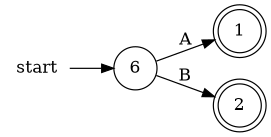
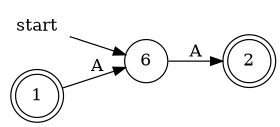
(180, 53) -> (88, 80)
(185, 76) -> (195, 52)
